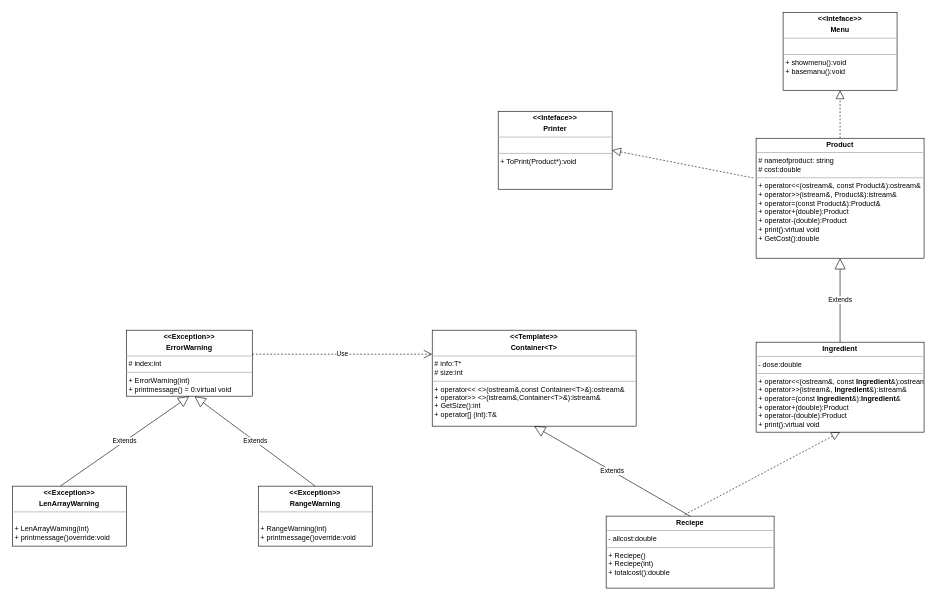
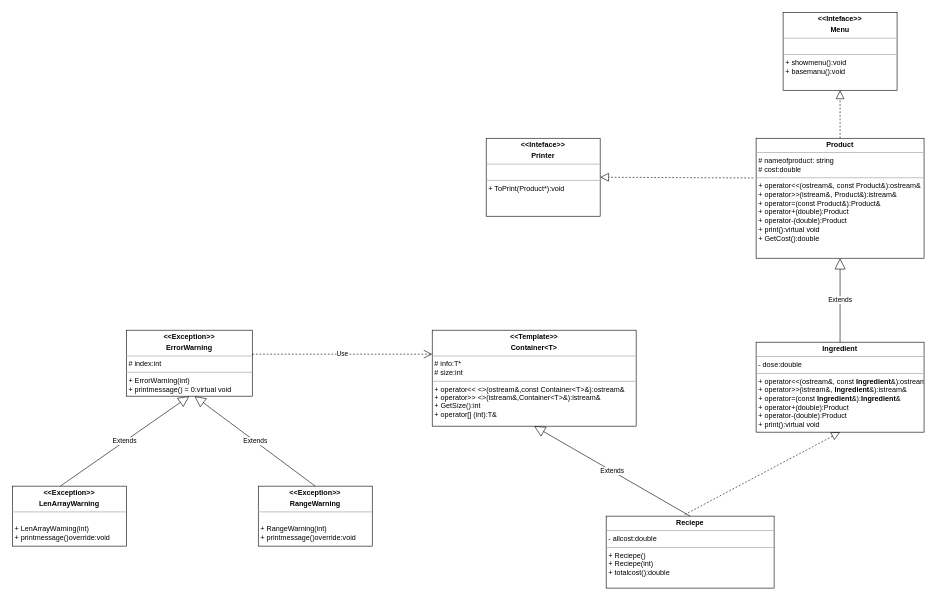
(555, 150) -> (543, 177)
